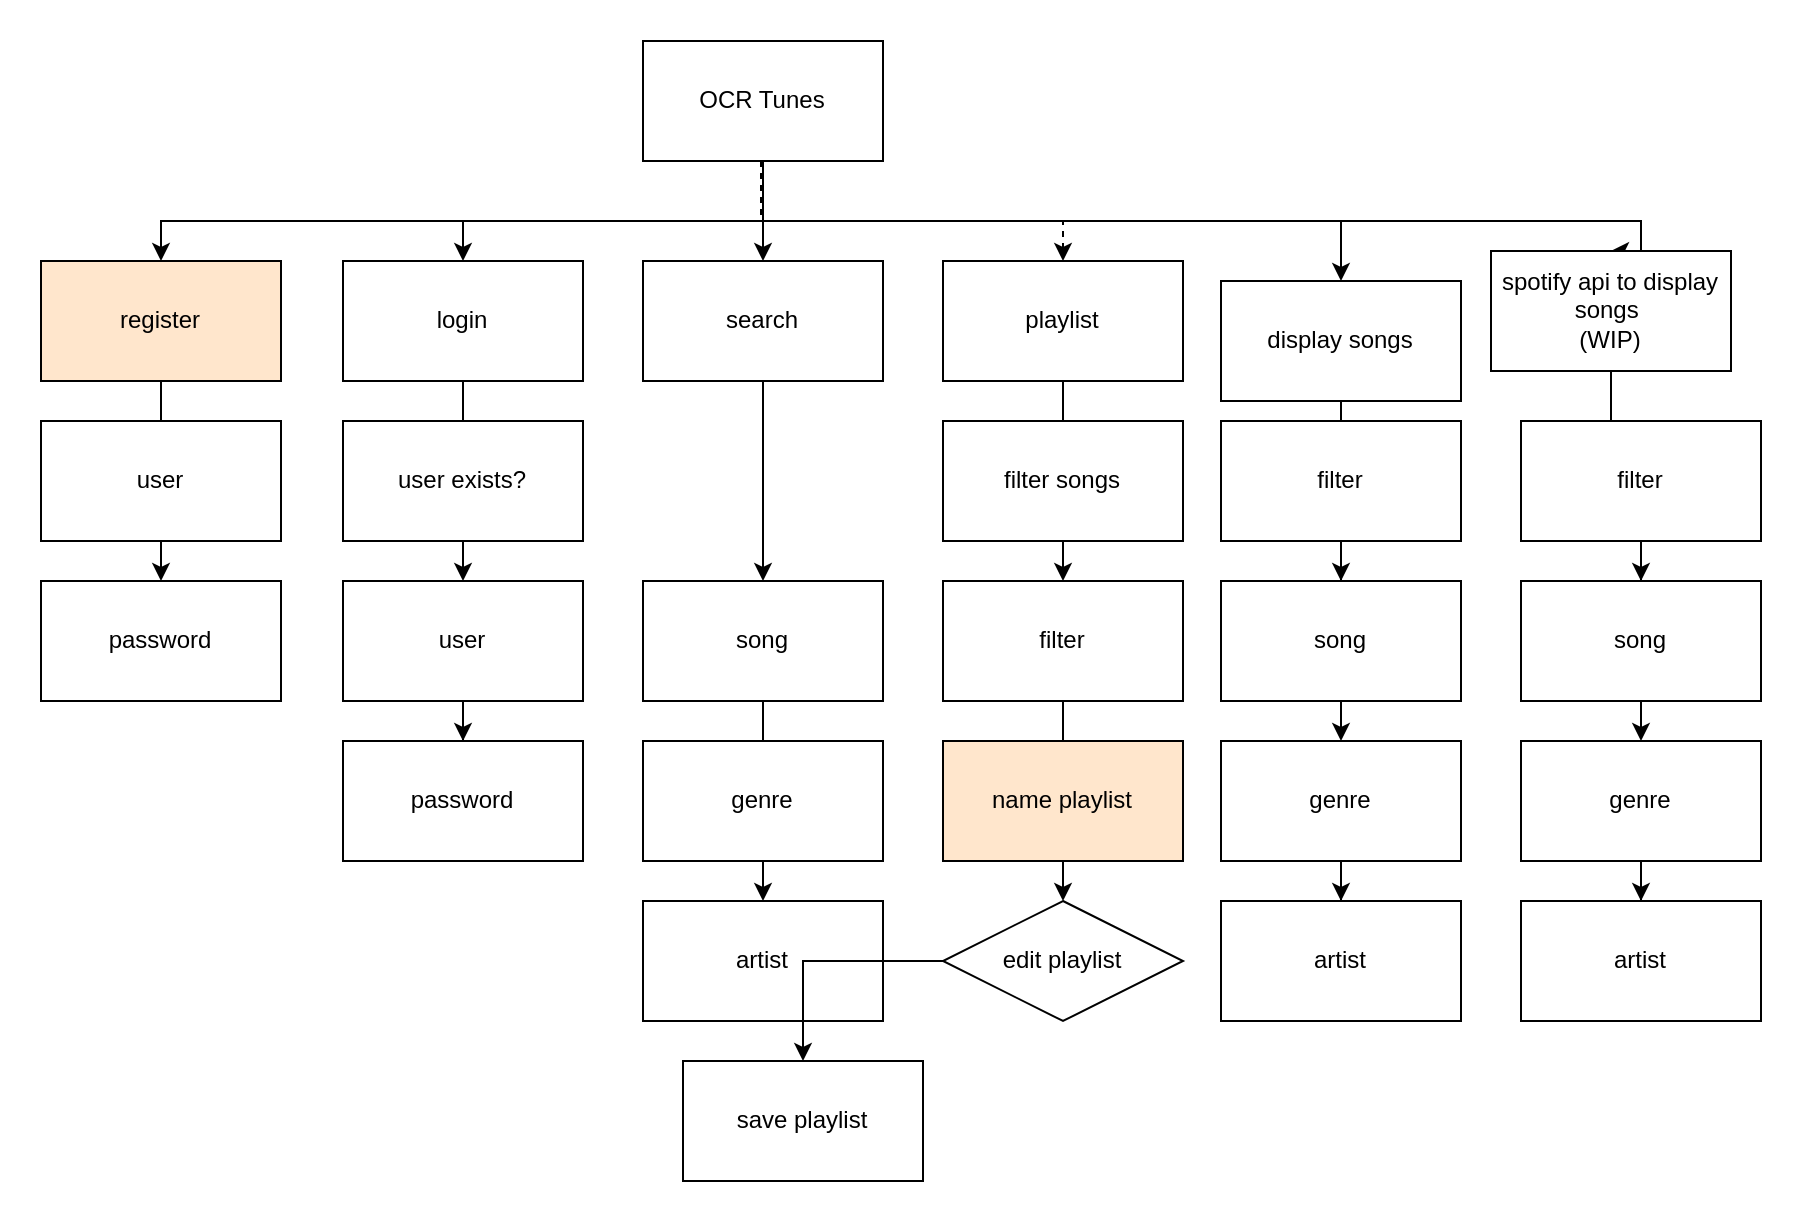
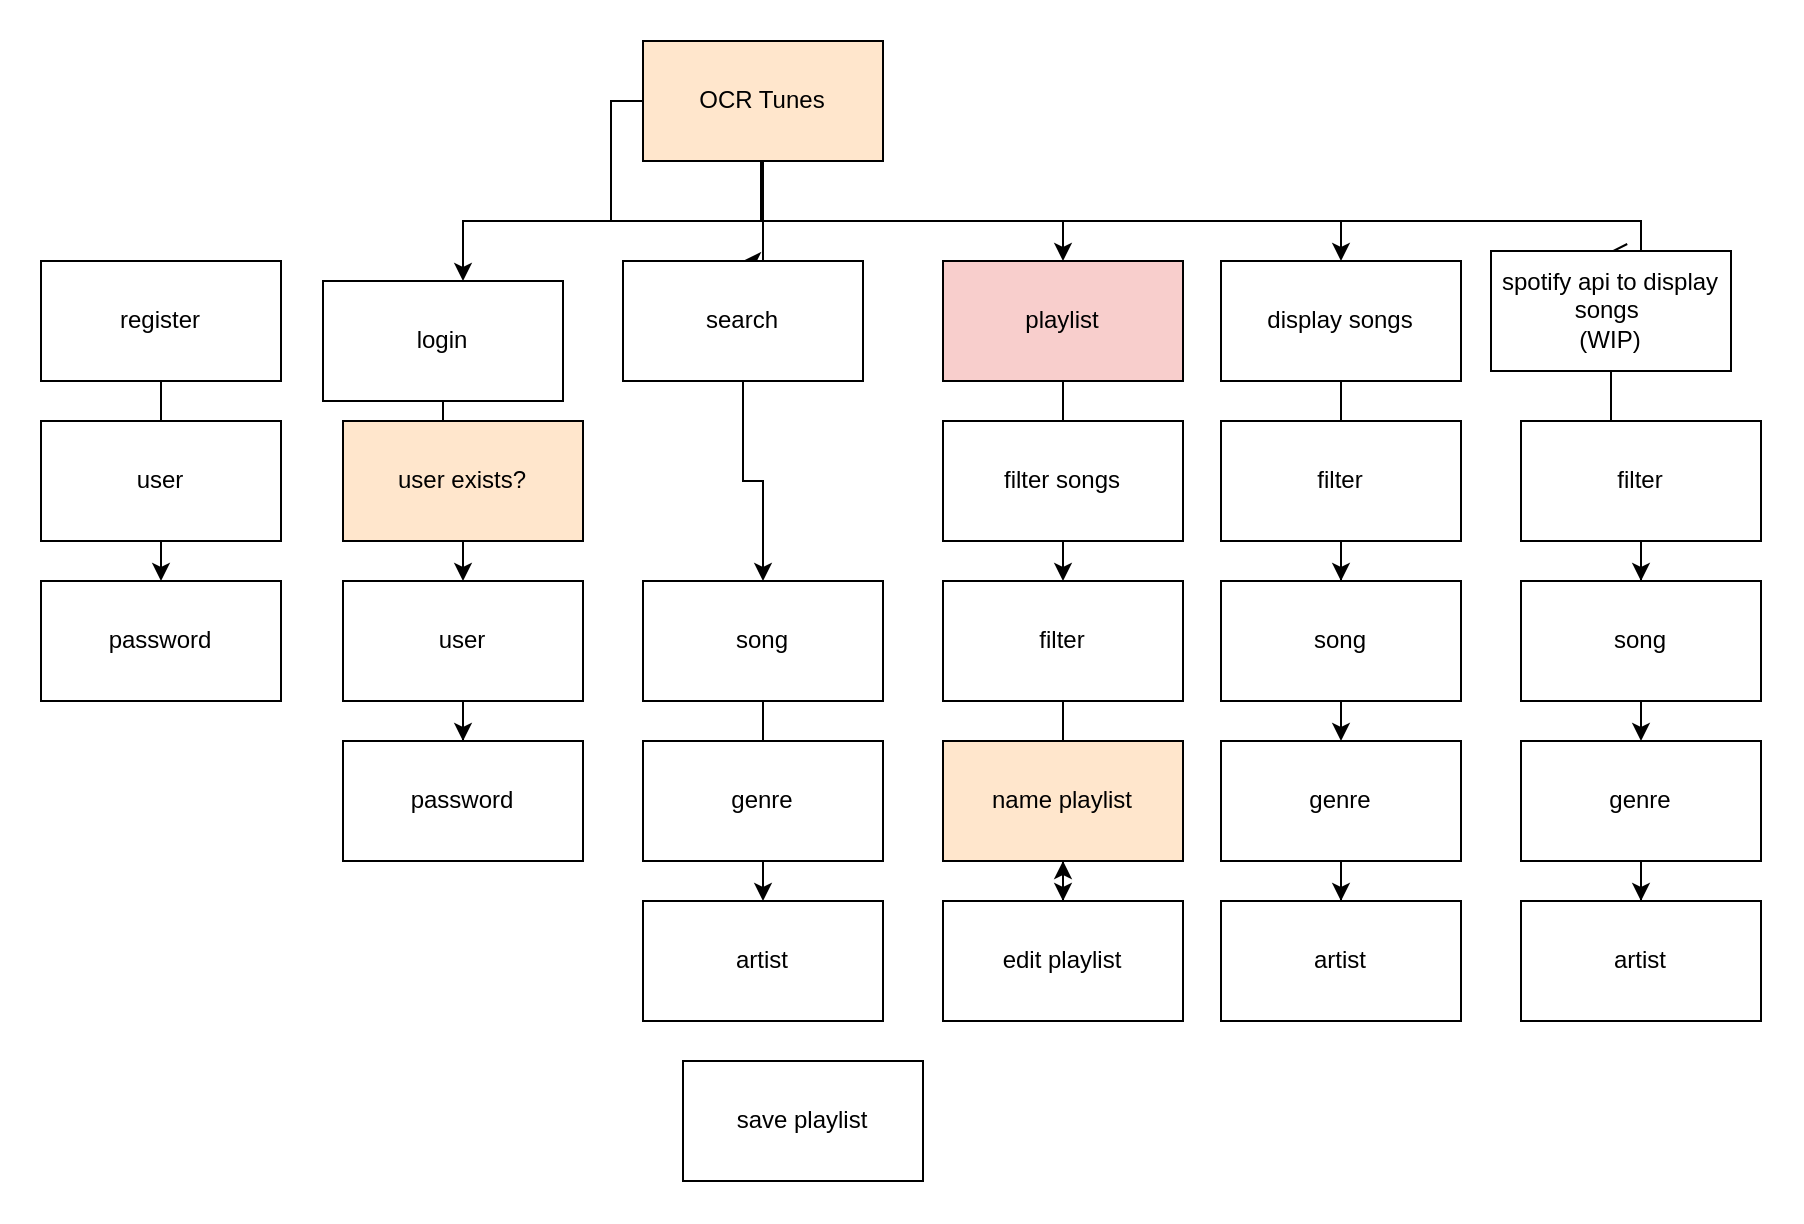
(763, 101) -> (763, 101)
(297, 221) -> none
(1063, 235) -> (1063, 235)
(1626, 251) -> (1622, 251)
(161, 321) -> (161, 321)
(463, 321) -> (443, 341)
(763, 321) -> (743, 321)
(1063, 321) -> (1063, 321)
(1341, 341) -> (1341, 321)
(463, 481) -> (463, 481)
(830, 961) -> (1063, 901)
(1063, 961) -> (1063, 961)
